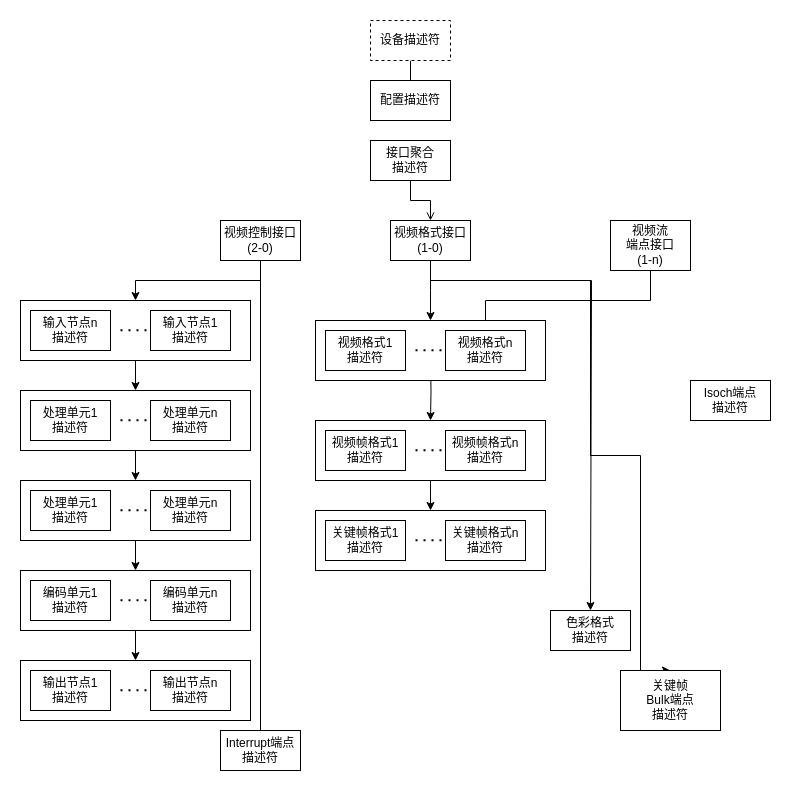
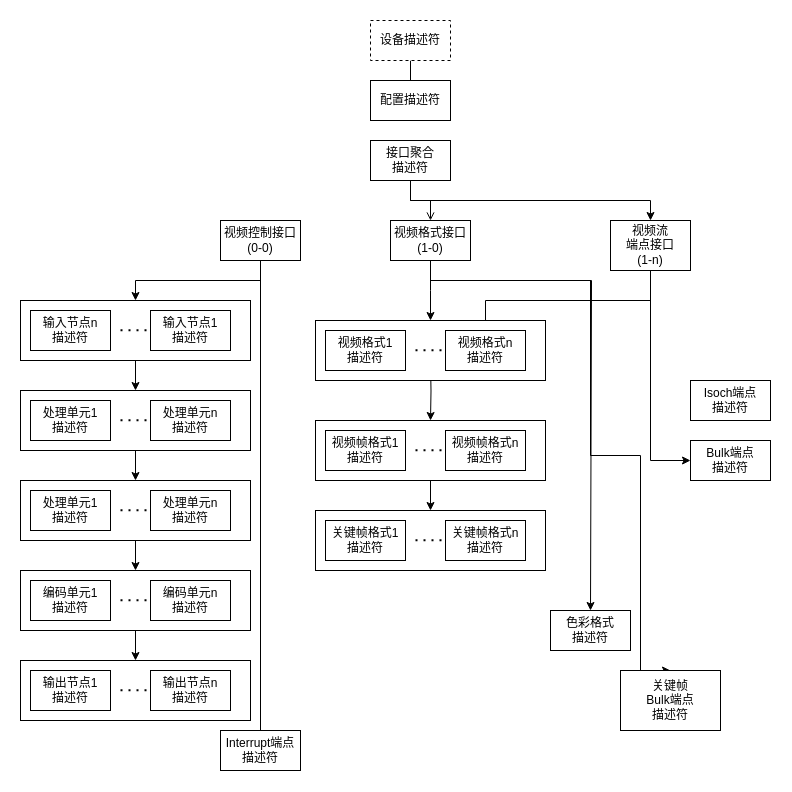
none -> (548, 201)
(261, 241) -> (261, 241)
none -> (651, 398)
none -> (731, 461)
